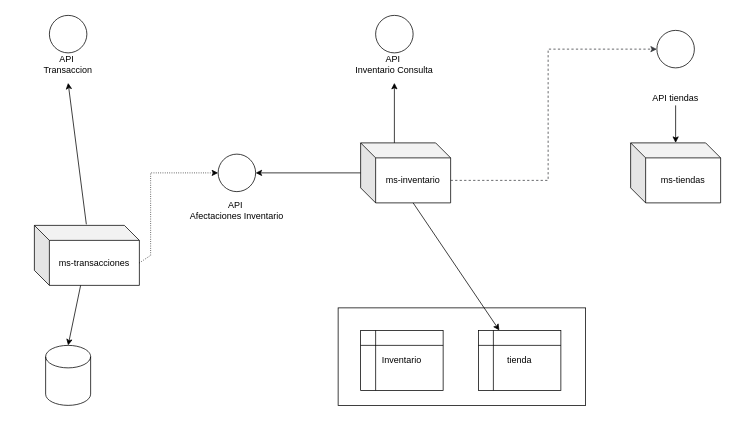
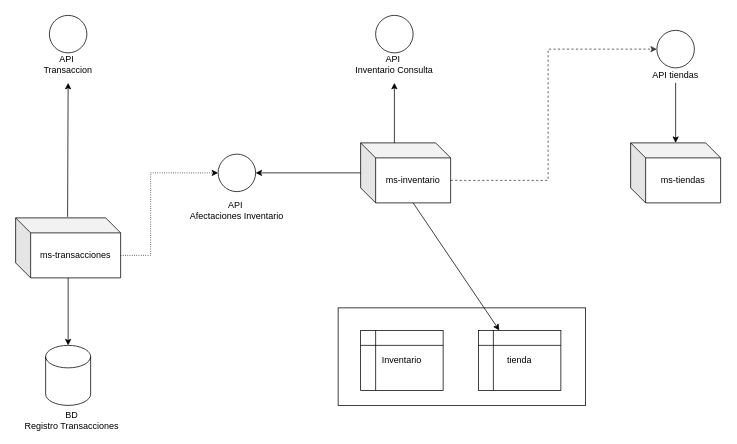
(675, 98) -> (675, 75)
(87, 255) -> (68, 248)
none -> (72, 420)
